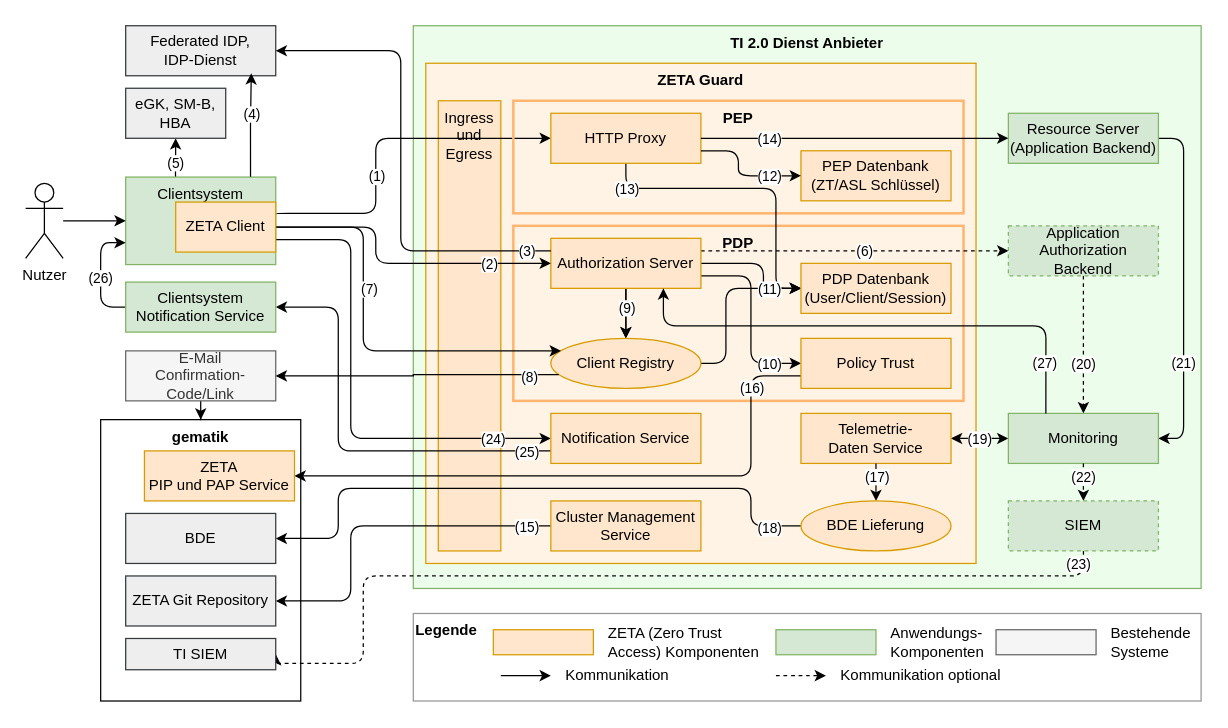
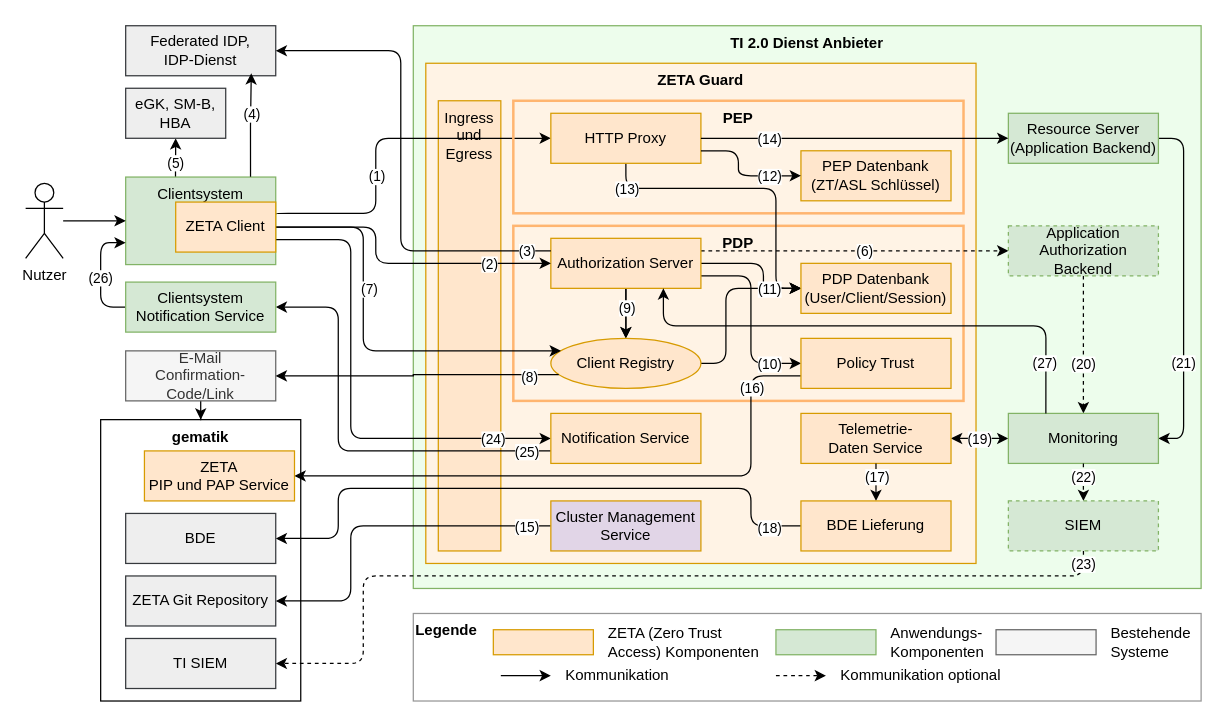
(626, 526) -> (626, 526)
(876, 526) -> (876, 526)
(201, 654) -> (201, 663)
